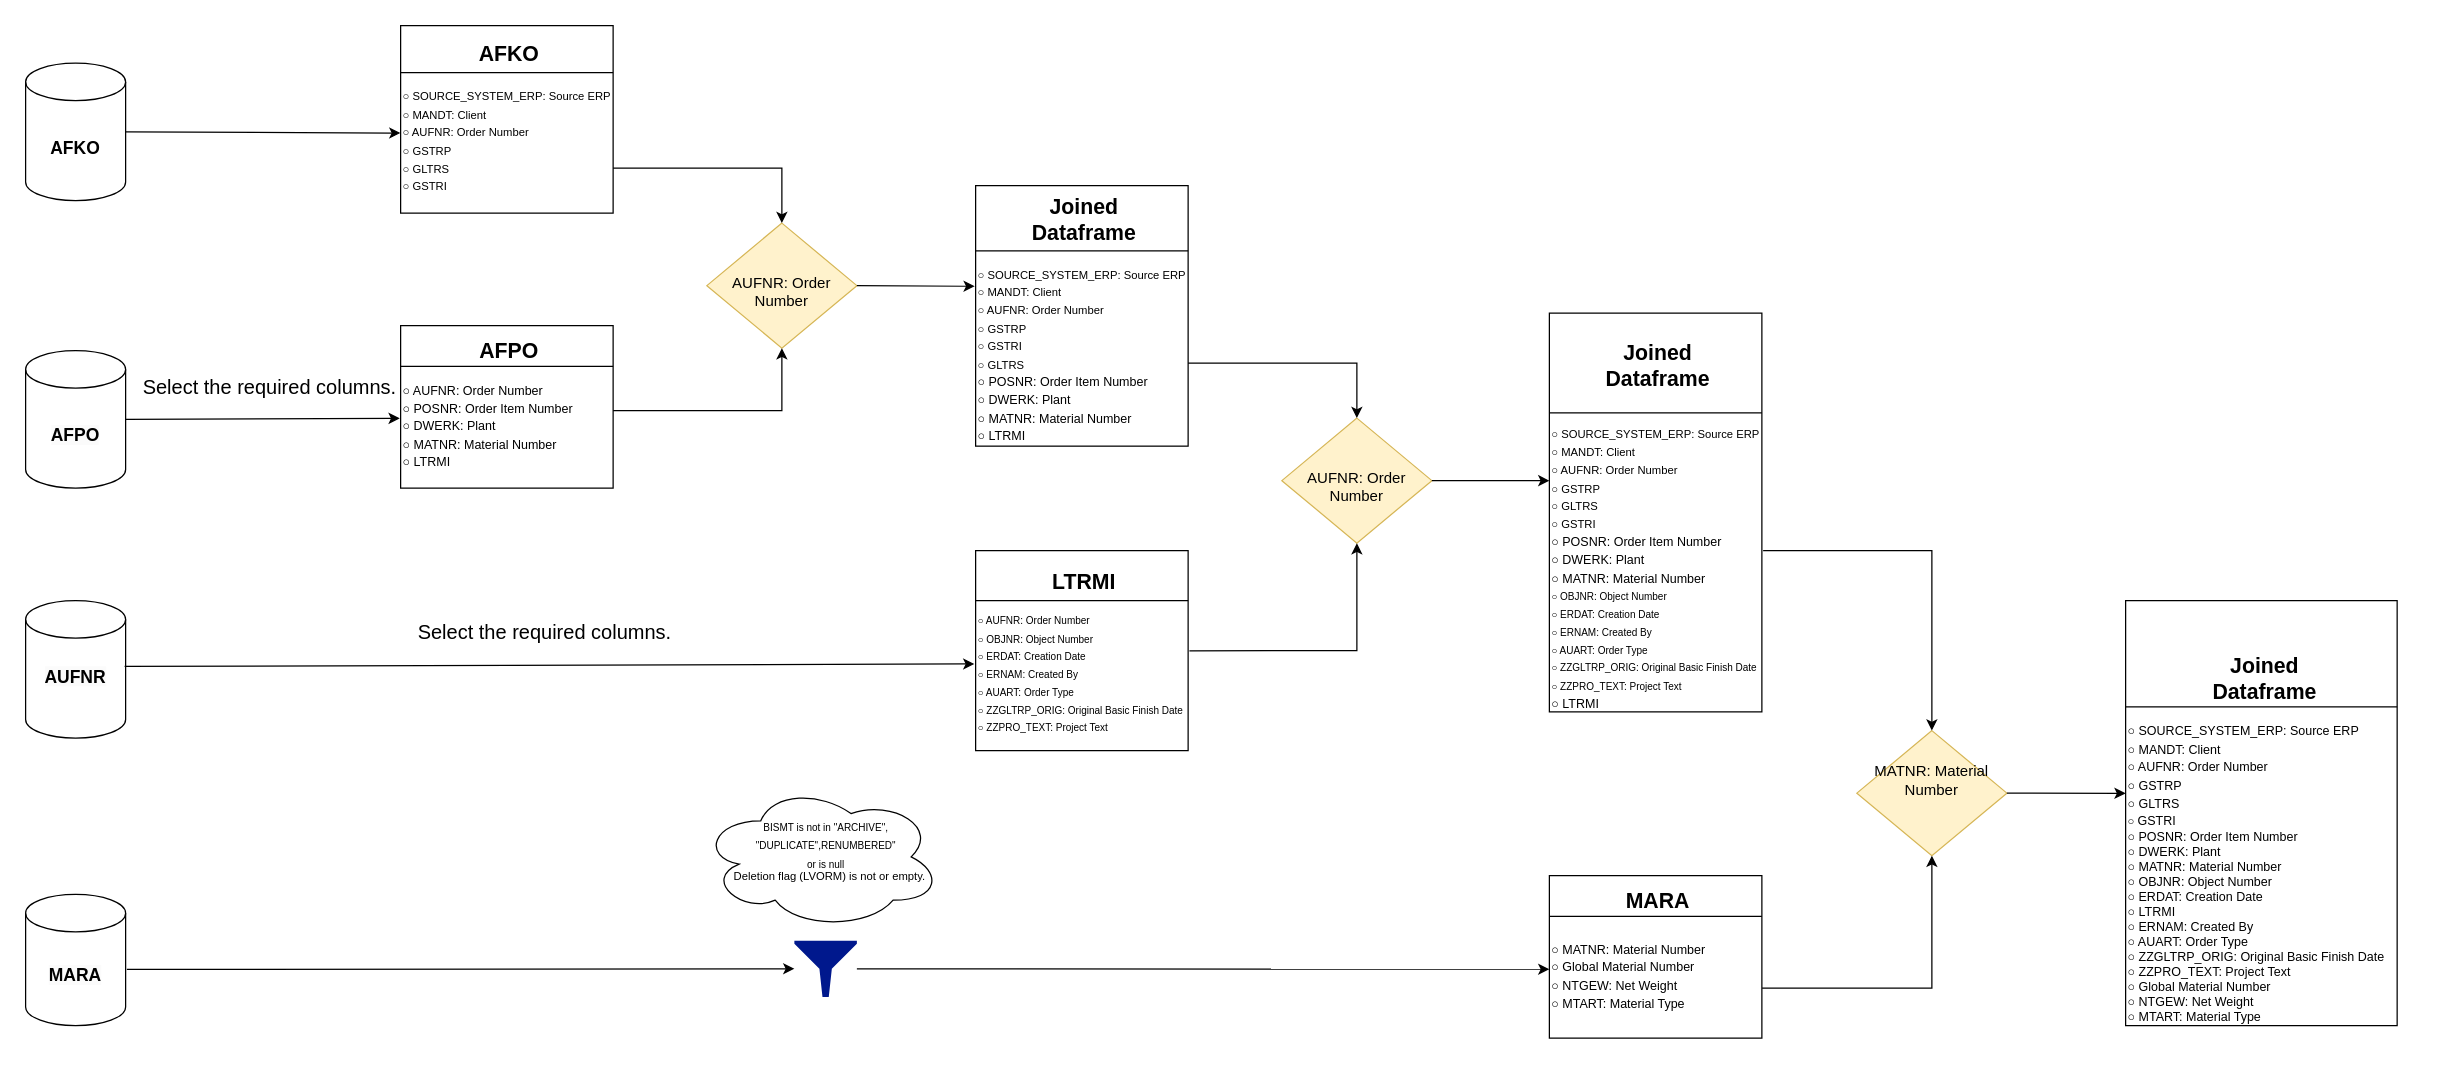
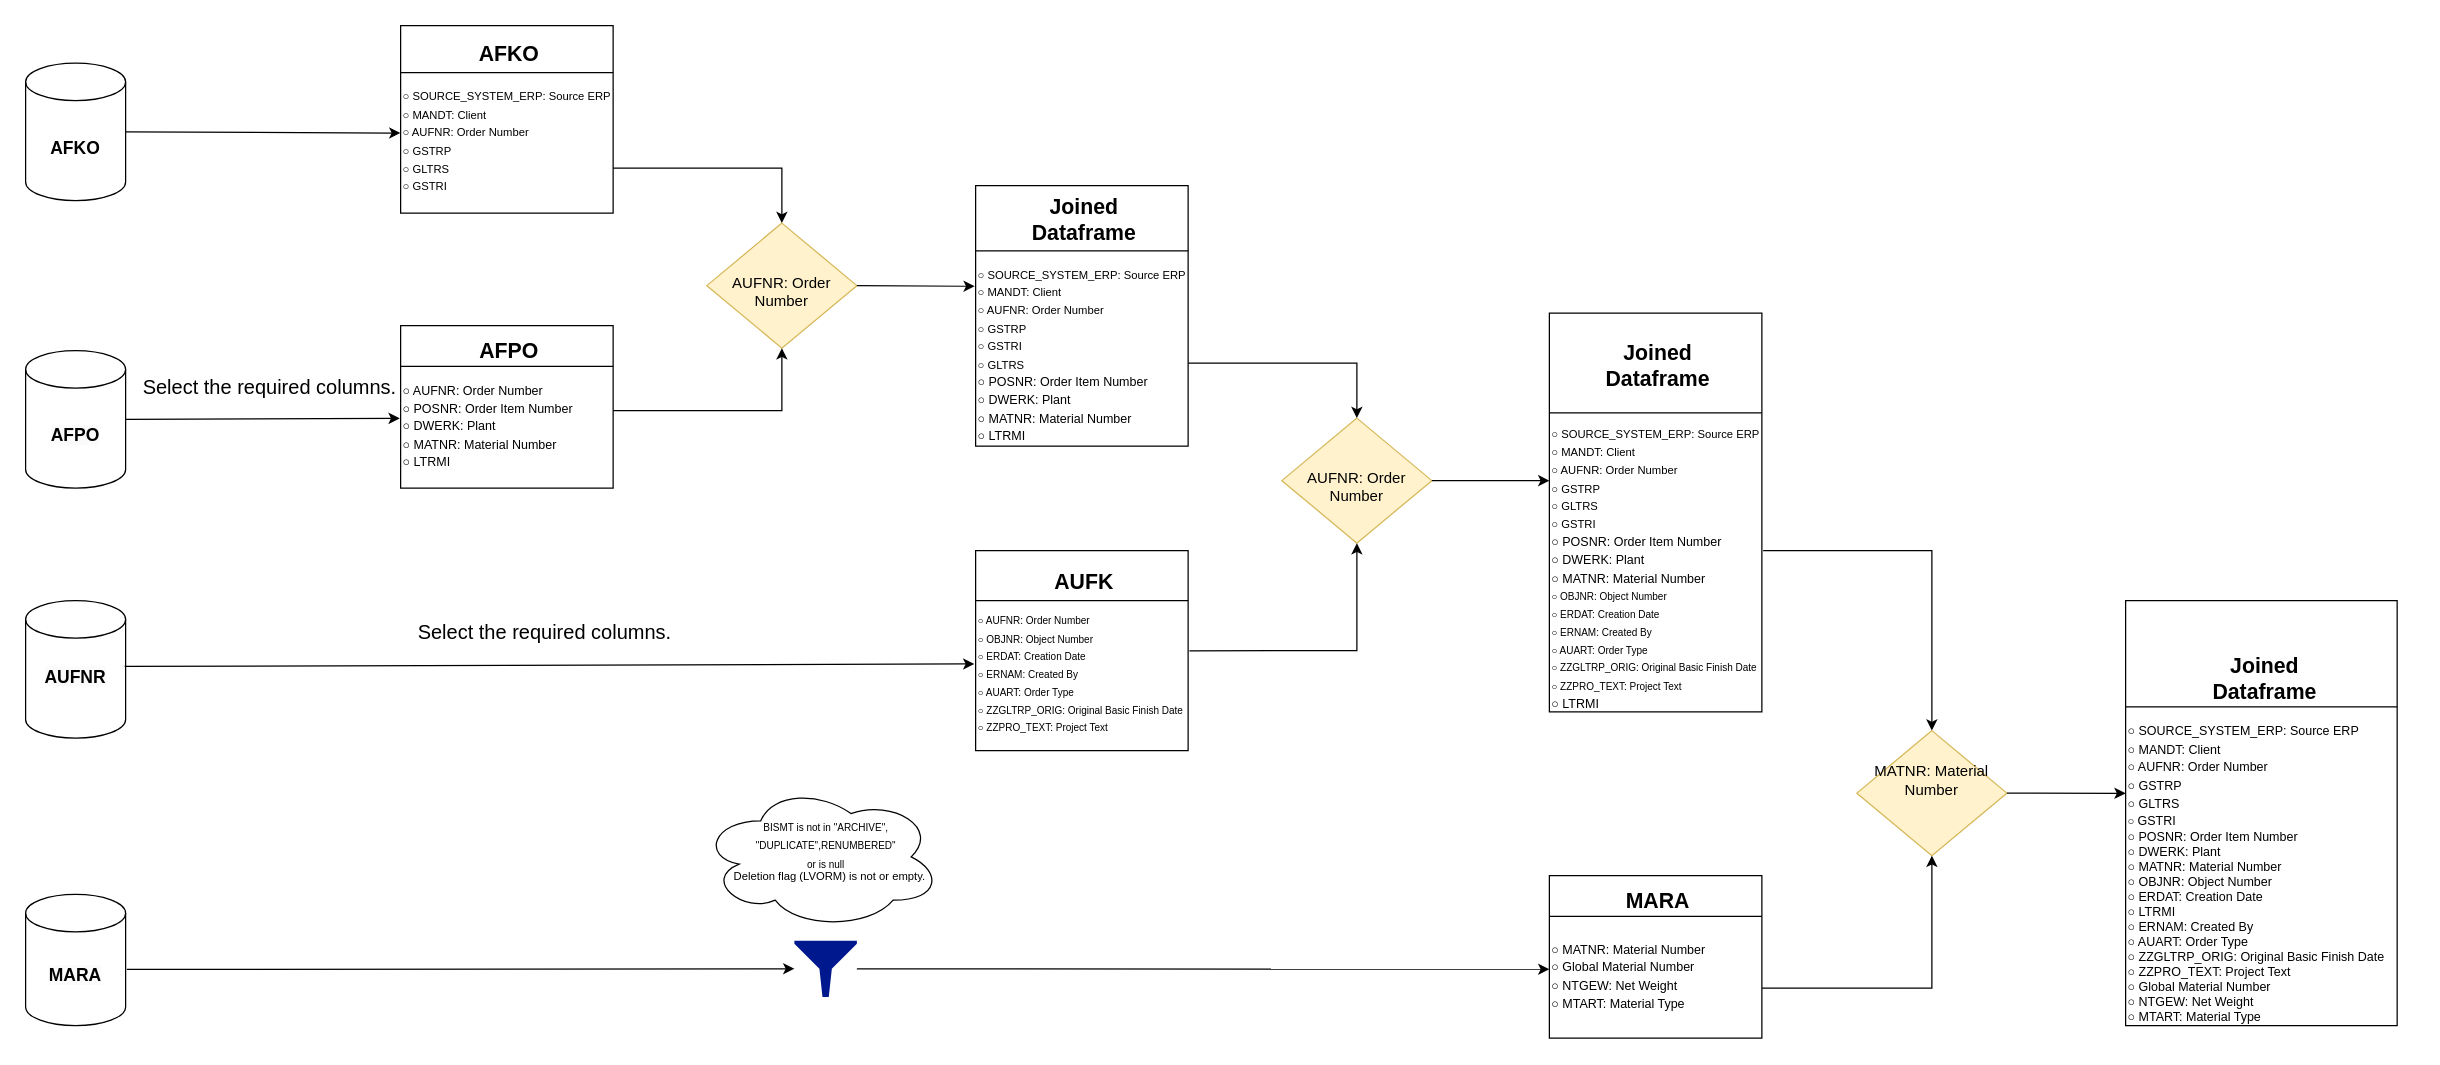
(1084, 583) -> (1084, 583)
